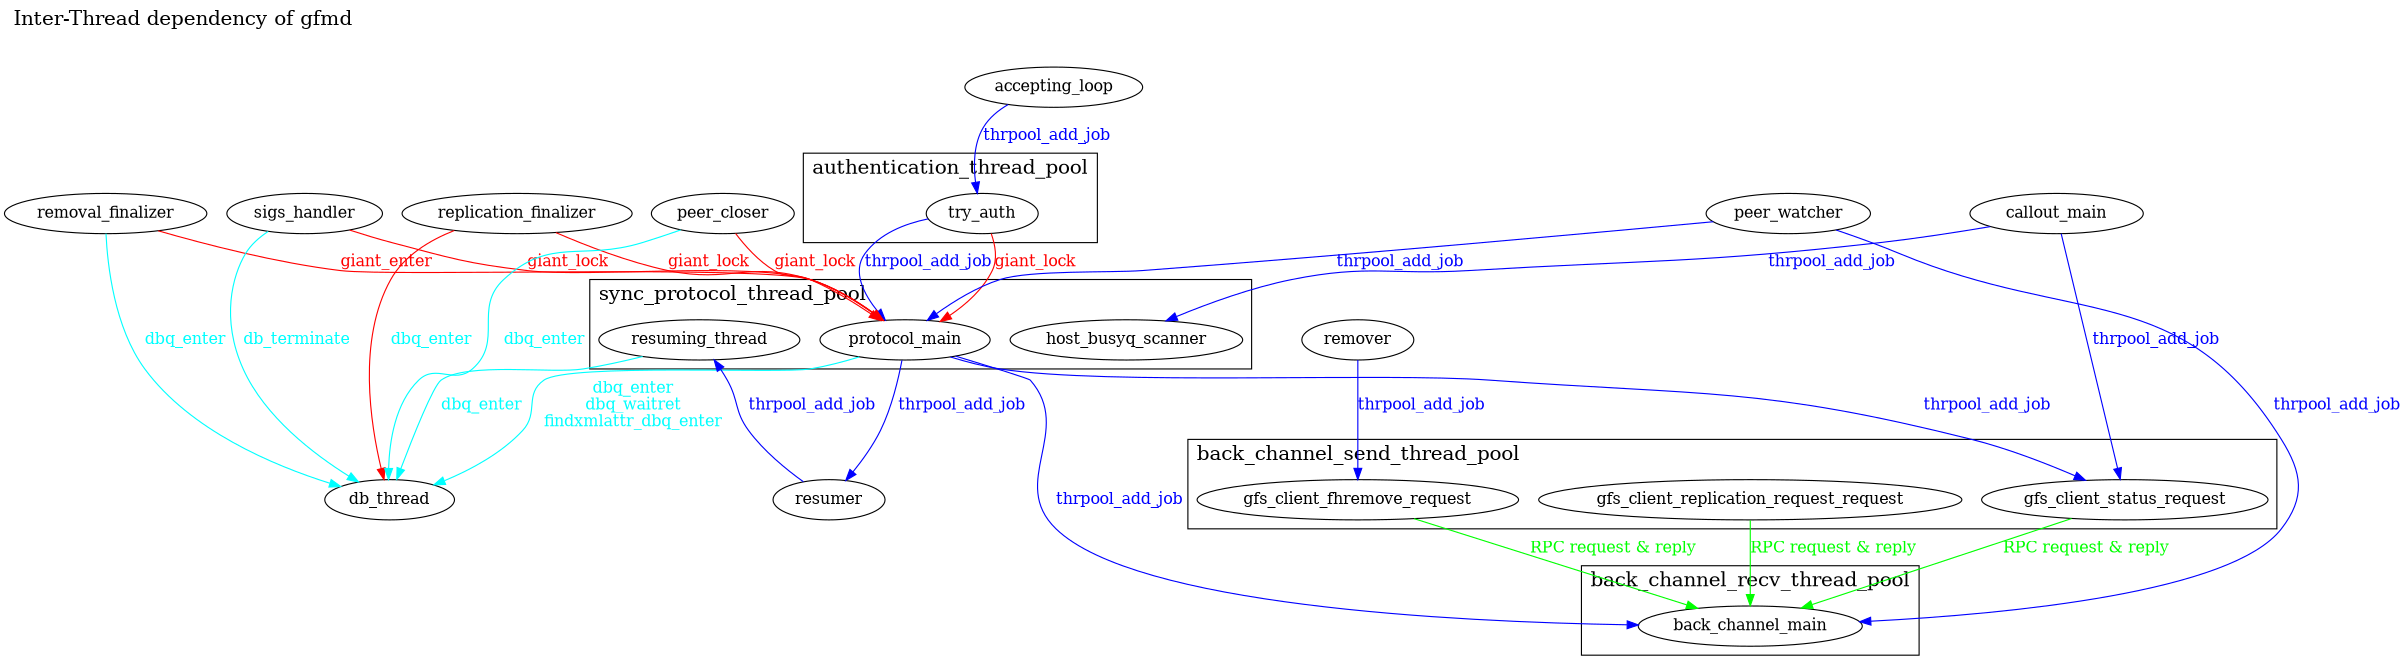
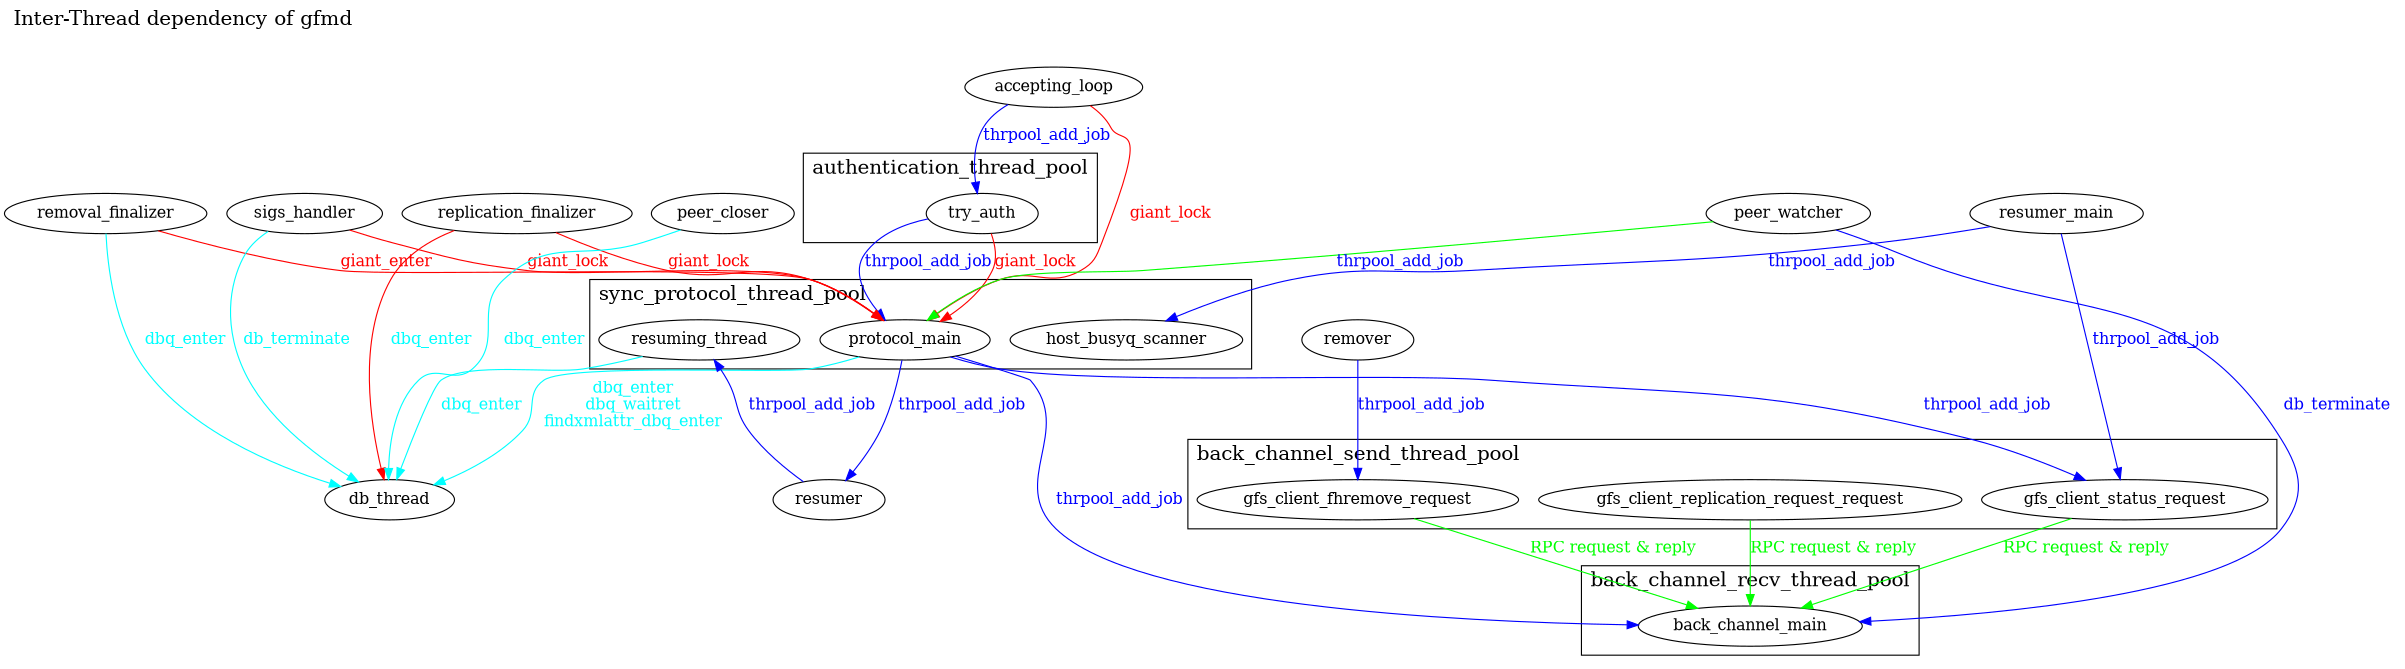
(2057, 214) -> (2057, 214)
(1321, 256) -> (1321, 256)
(763, 263) -> (1096, 257)
(2337, 405) -> (2337, 405)
